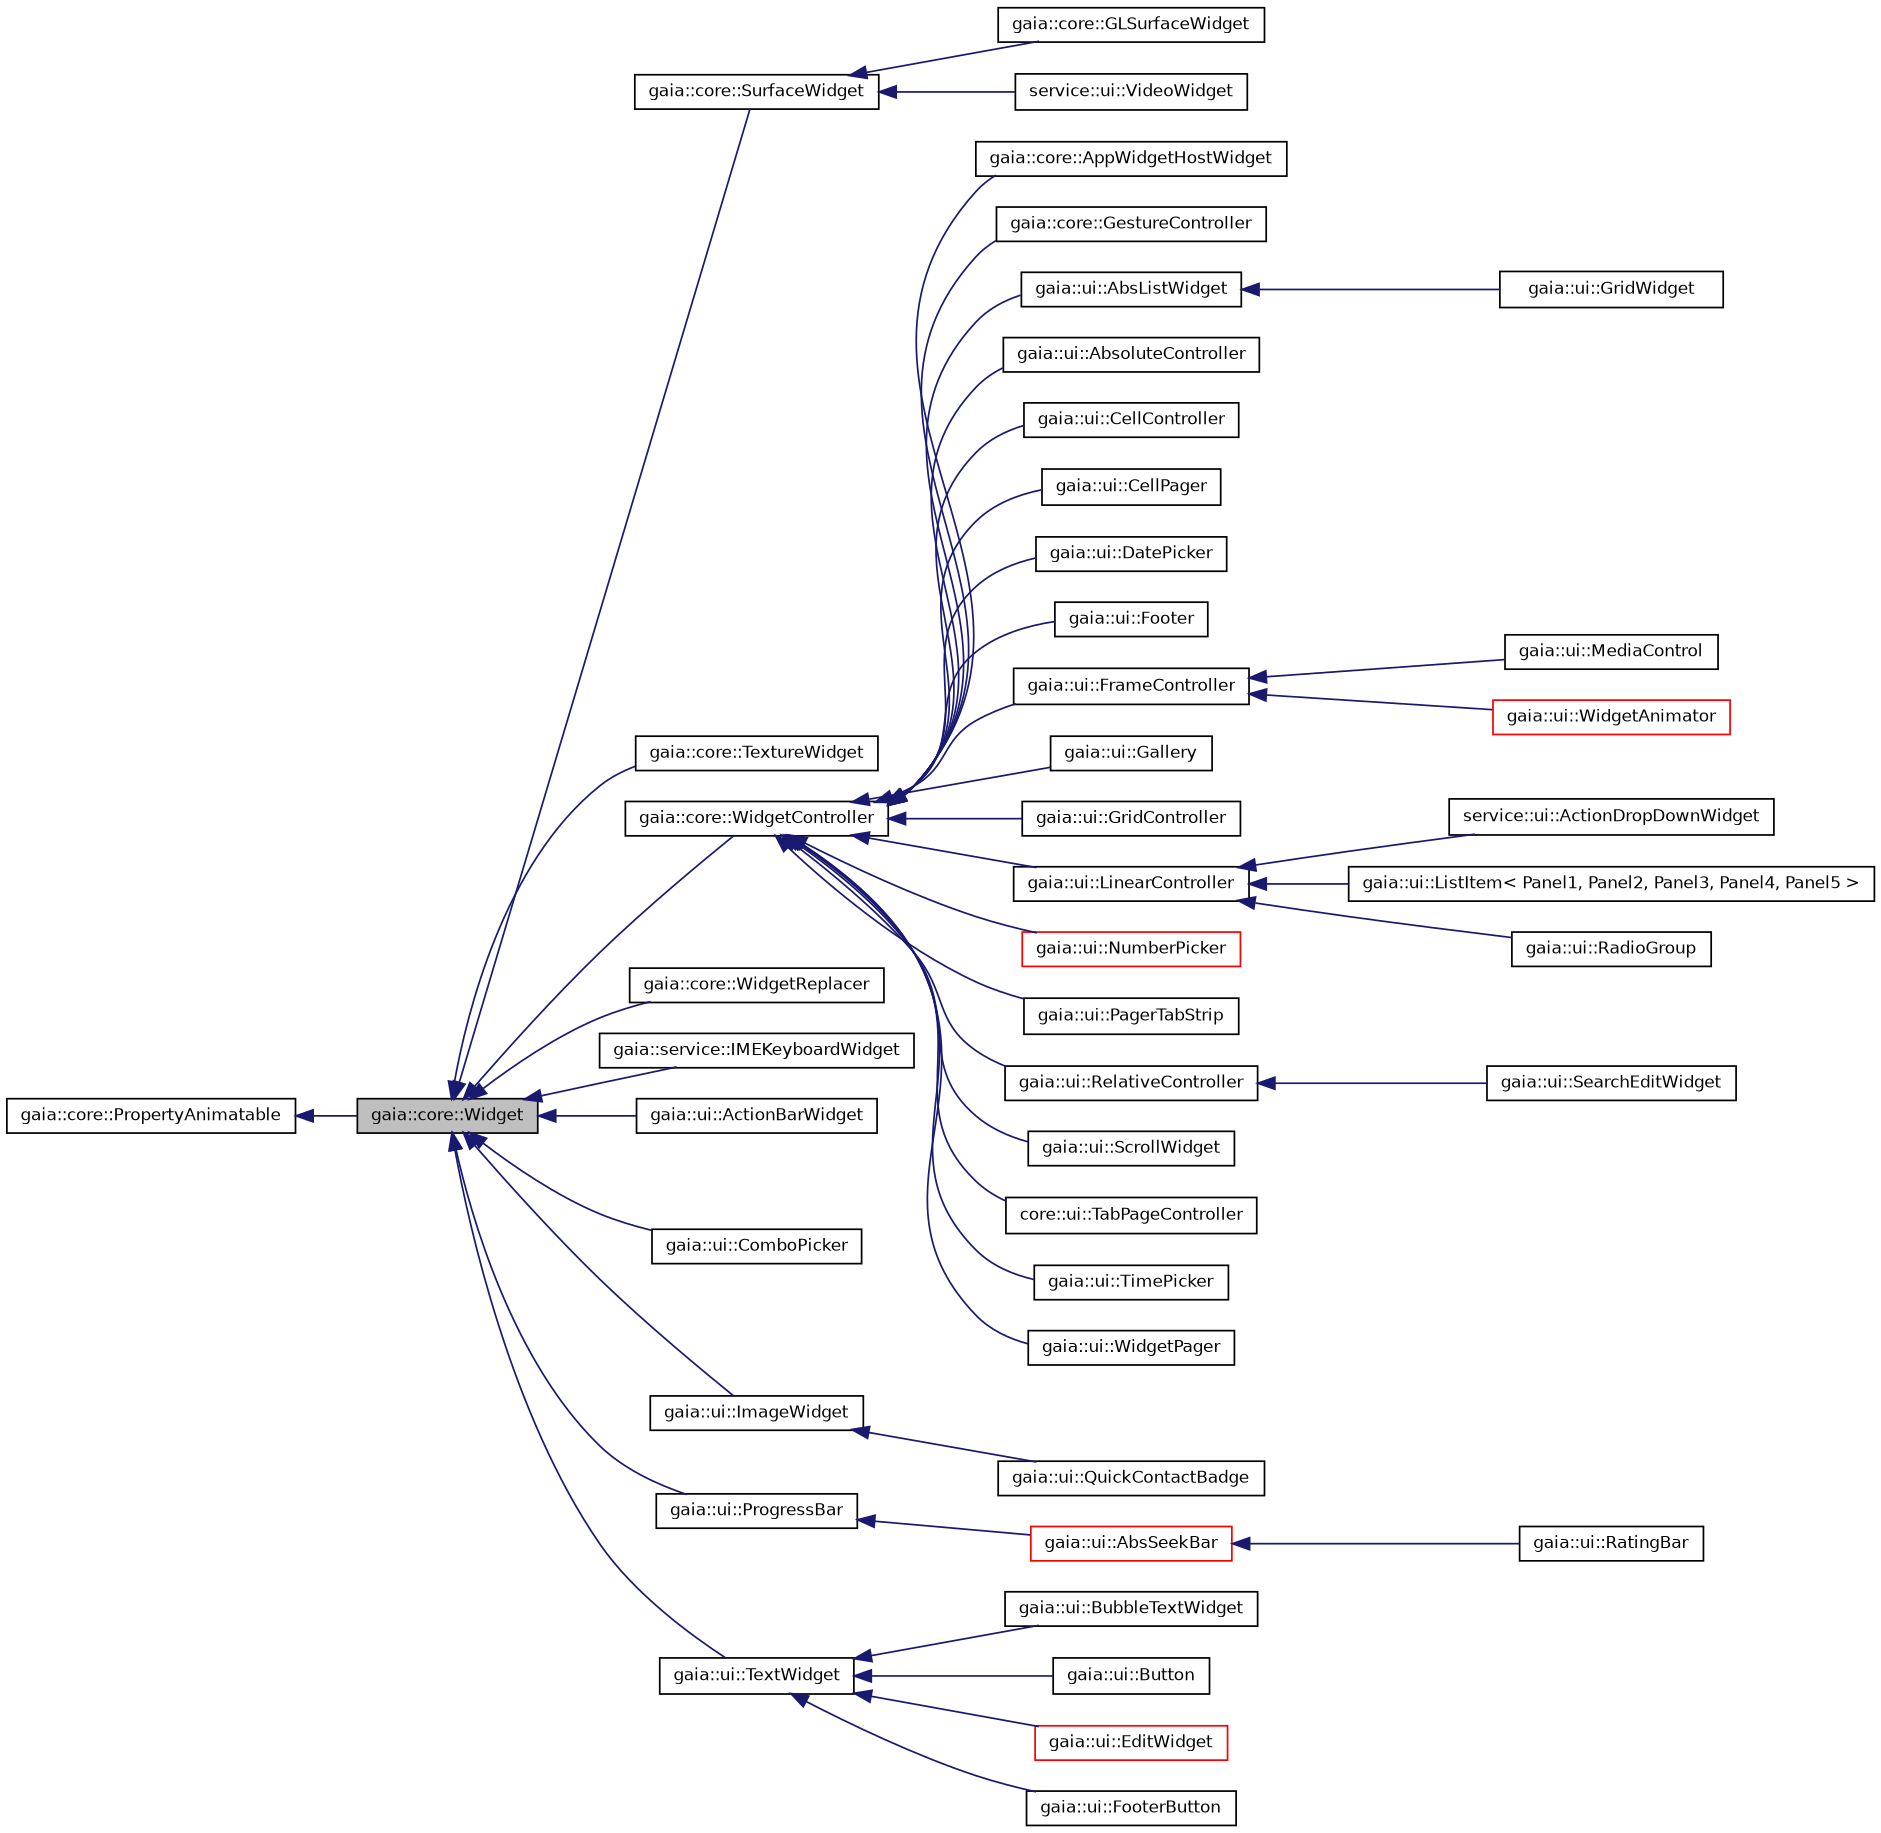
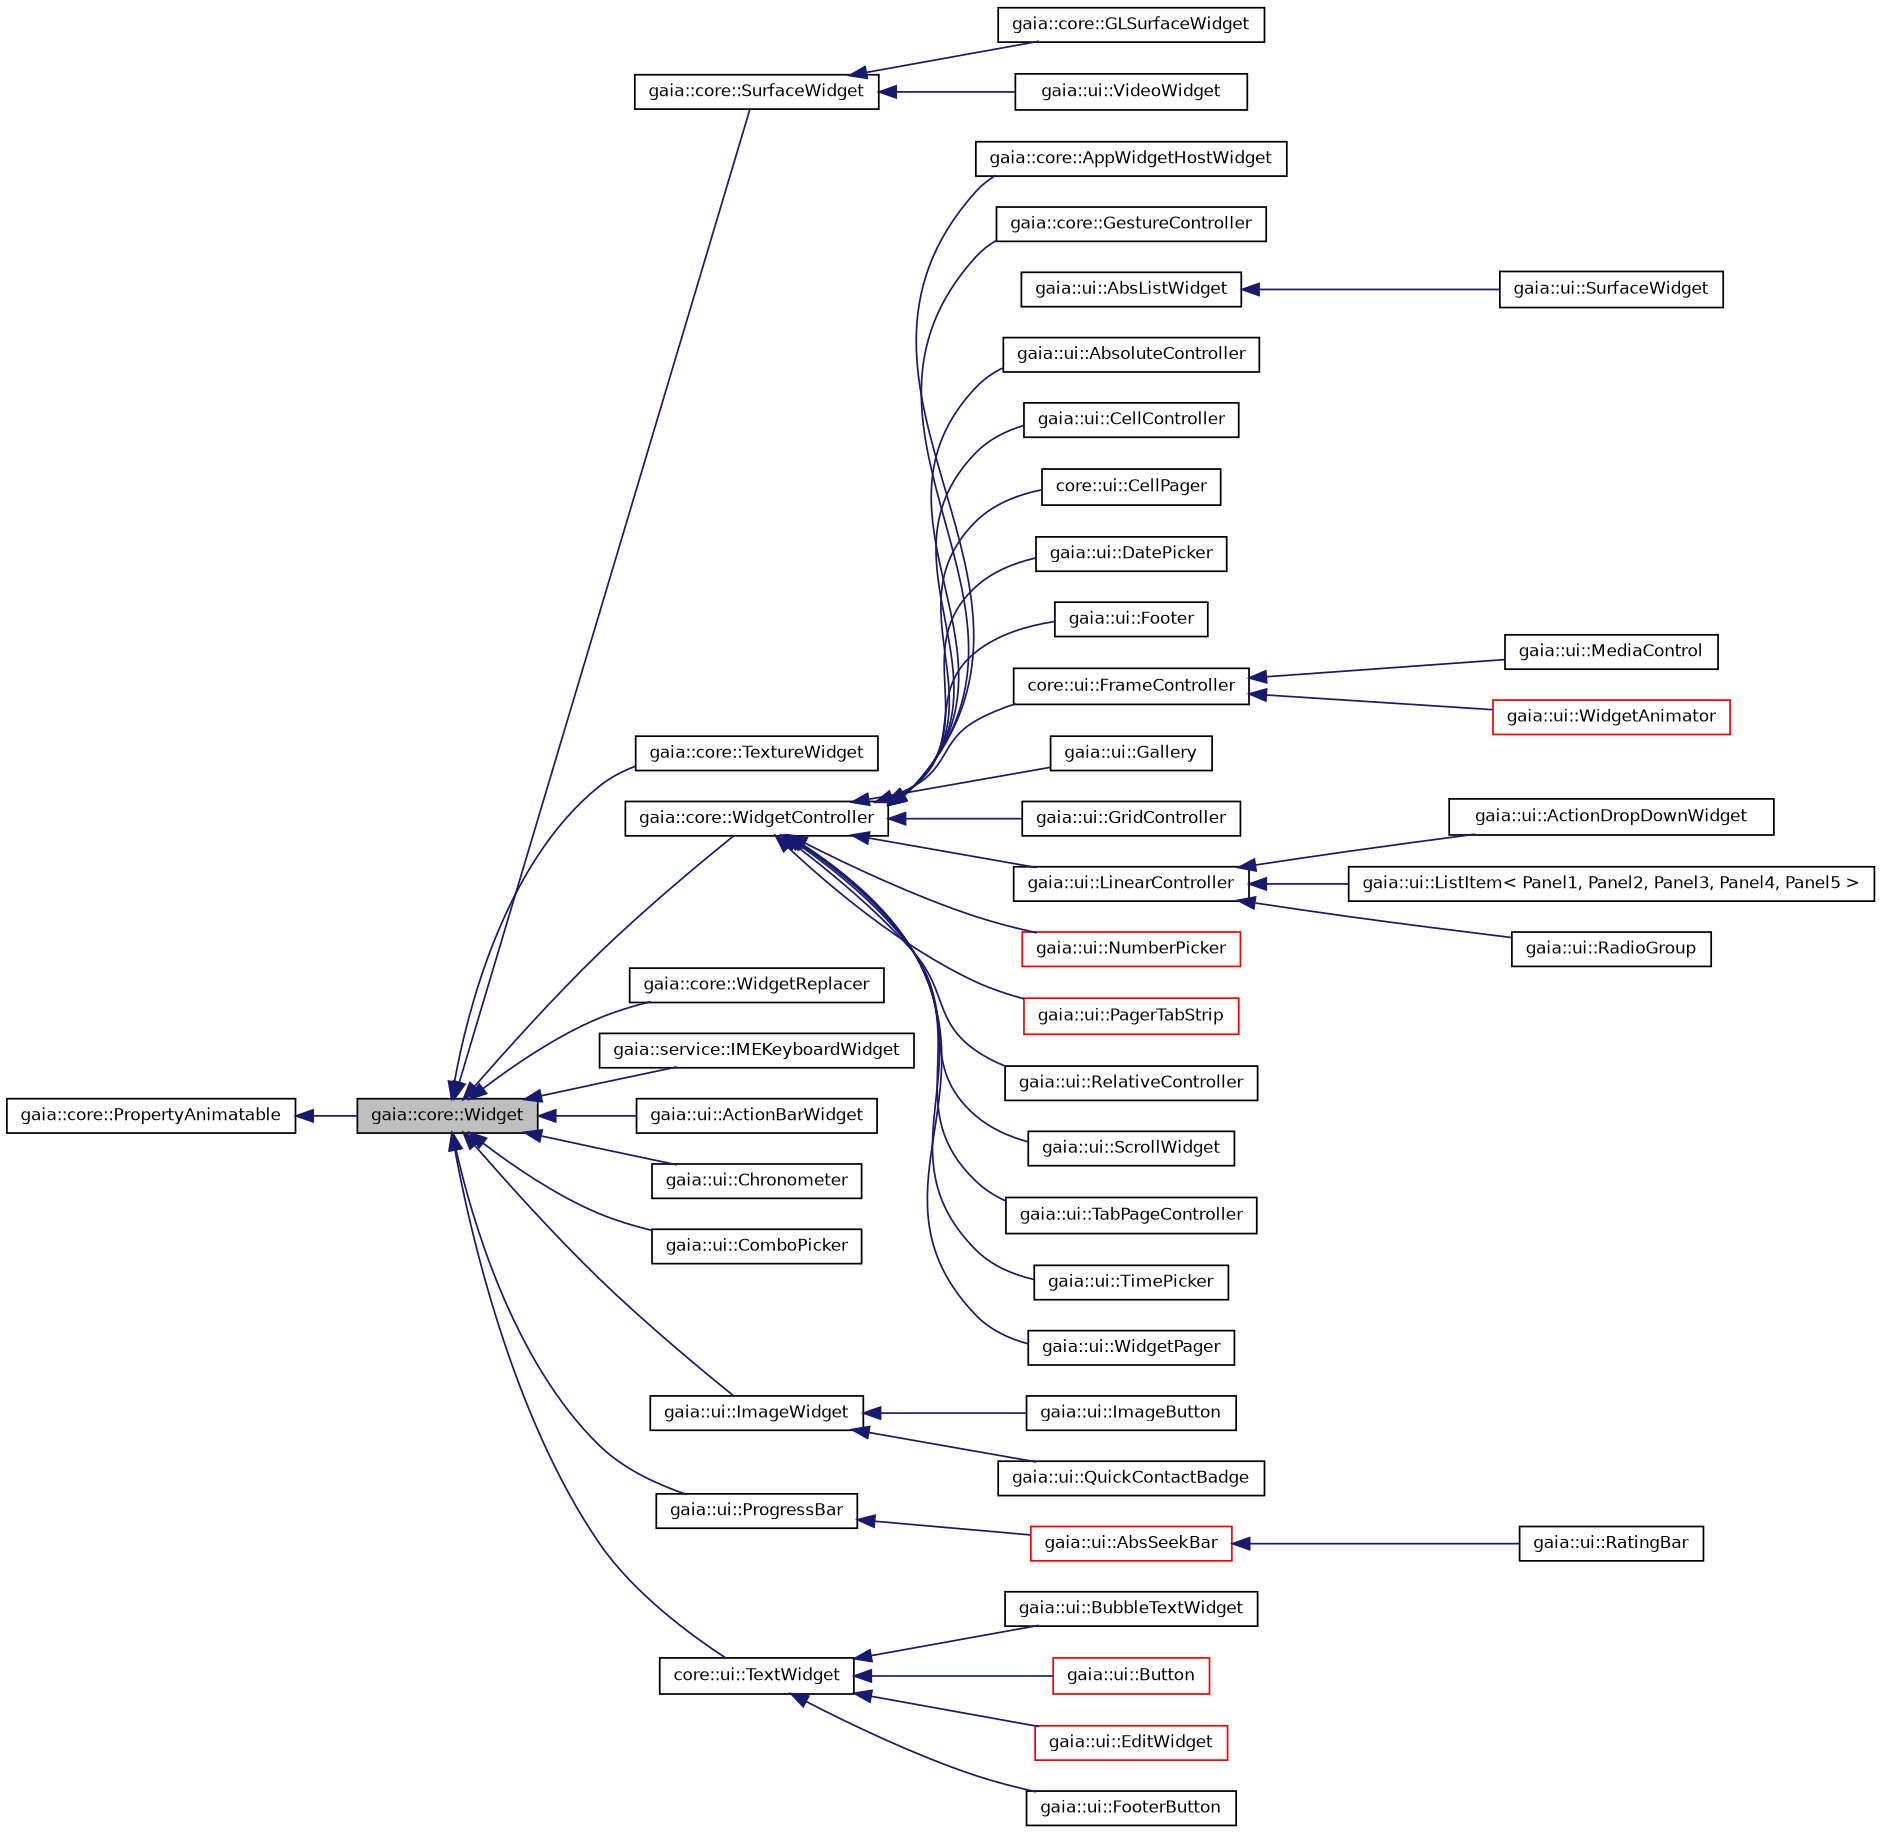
(1131, 92) -> (1131, 92)
(1612, 289) -> (1612, 289)
(935, 397) -> none
(1131, 487) -> (1131, 487)
(1131, 686) -> (1131, 686)
(1612, 817) -> (1612, 817)
(1131, 1016) -> (1131, 1016)
(1612, 1083) -> none
none -> (757, 1181)
(1131, 1216) -> (1131, 1216)
none -> (1131, 1413)
(757, 1676) -> (757, 1676)
(1131, 1676) -> (1131, 1676)
